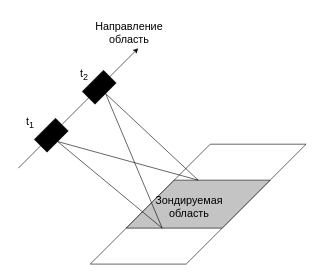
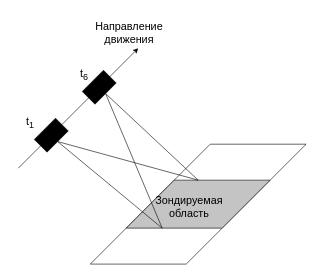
(129, 33) -> (129, 33)
(84, 75) -> (84, 75)
